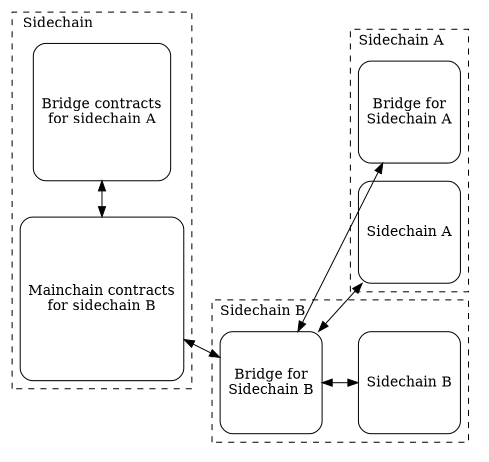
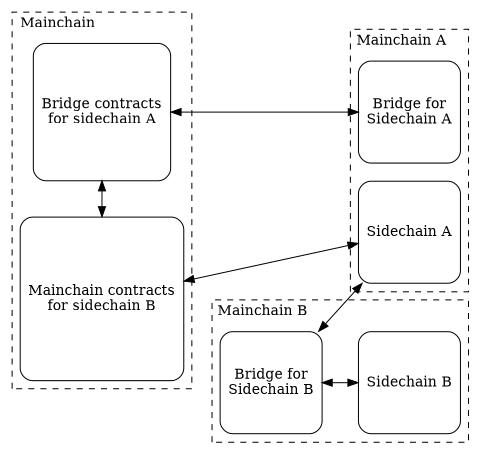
(58, 24) -> (58, 24)
(401, 41) -> (401, 41)
(340, 247) -> (265, 112)
(263, 311) -> (263, 311)
(202, 348) -> (271, 262)
